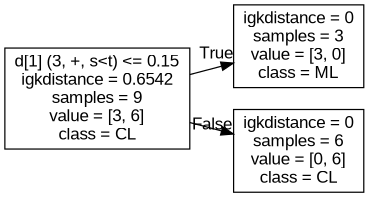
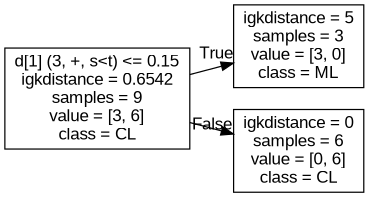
(299, 46) -> (299, 46)
